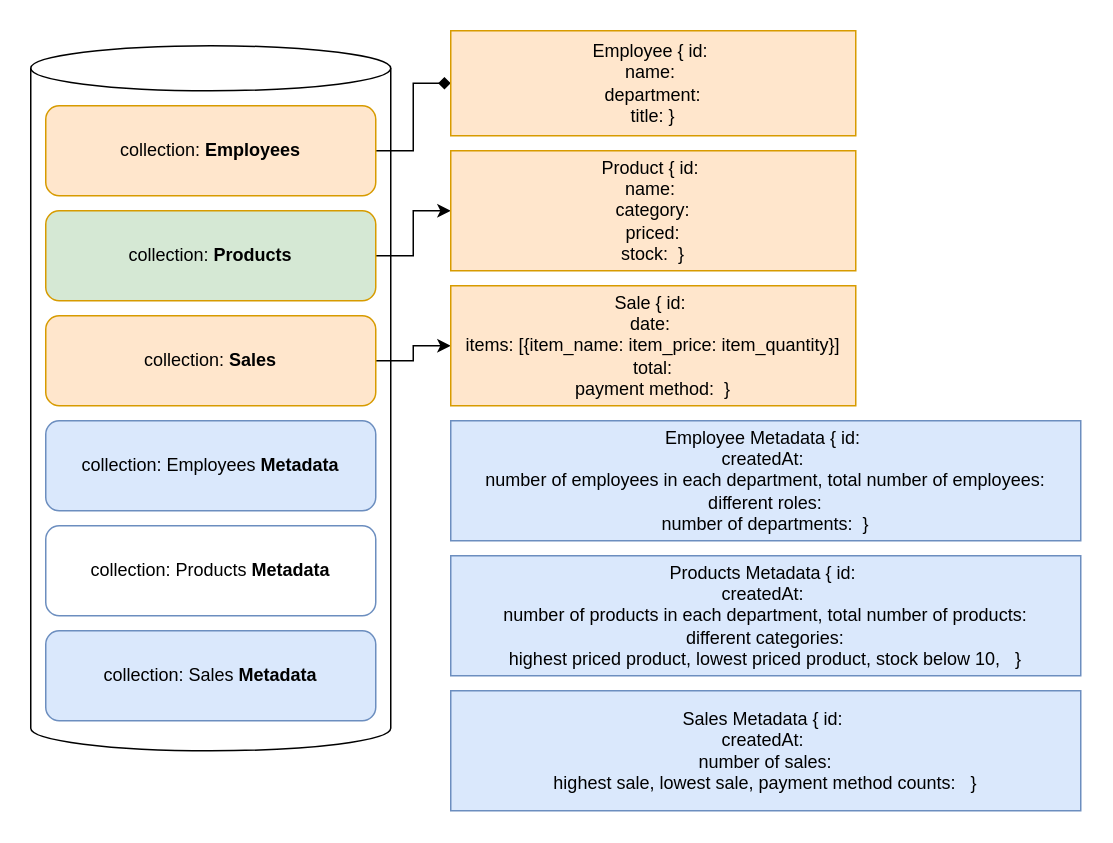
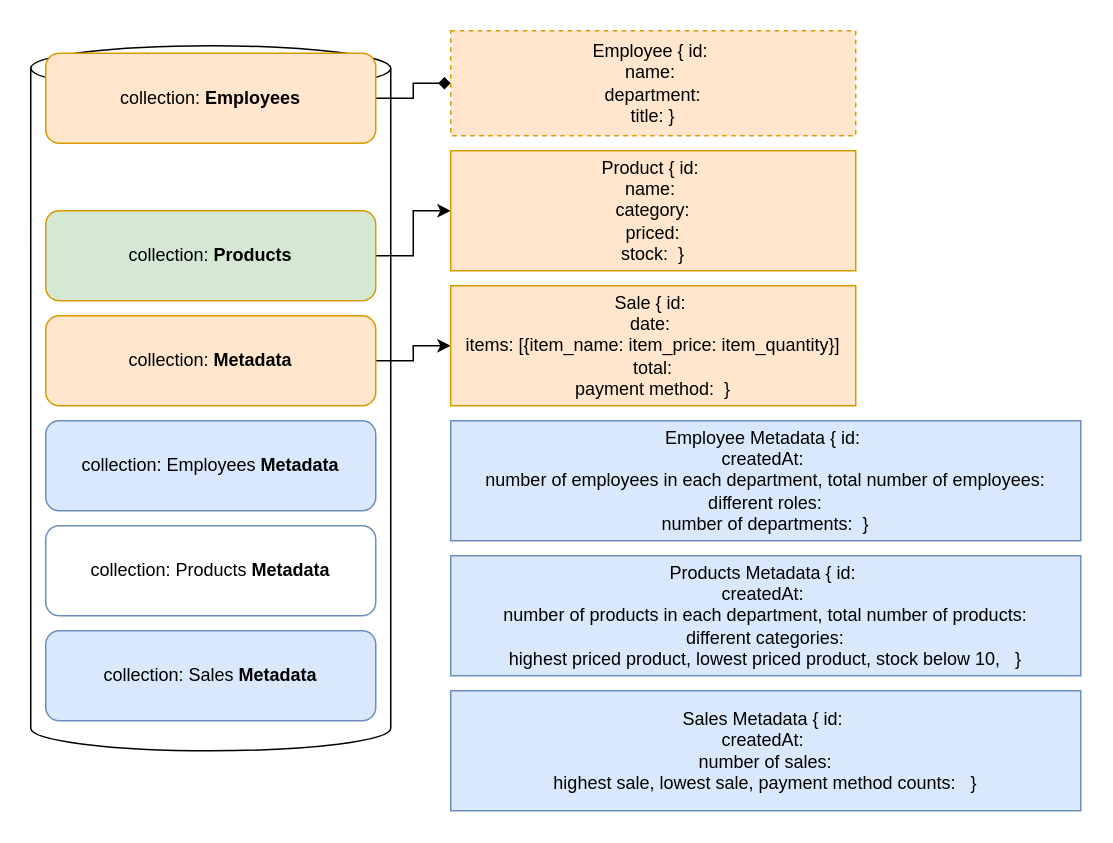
(653, 83) -> (653, 83)
(211, 151) -> (211, 98)
(211, 361) -> (211, 361)
